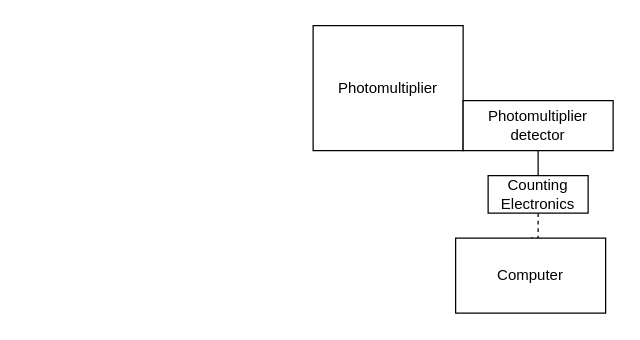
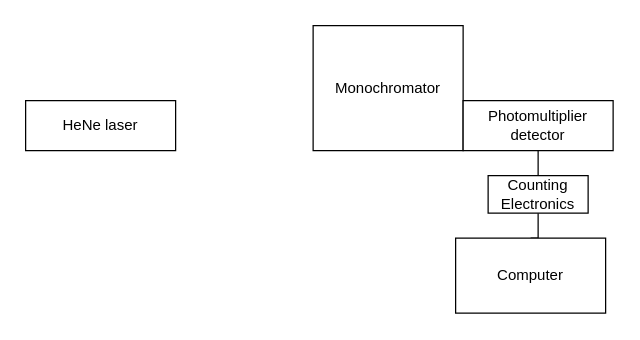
(388, 88) -> (388, 88)
none -> (101, 126)
(538, 226) -> (538, 226)
